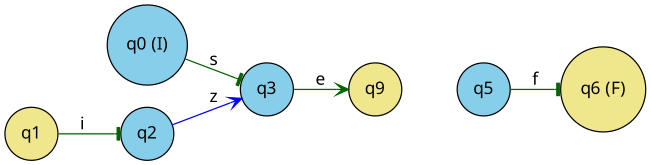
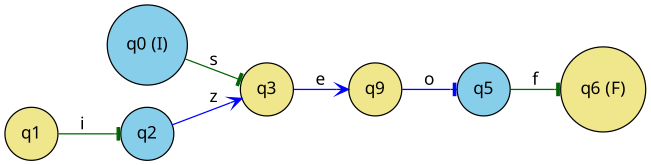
(267, 89) -> (267, 89)
(315, 89) -> (315, 89)
none -> (426, 89)
